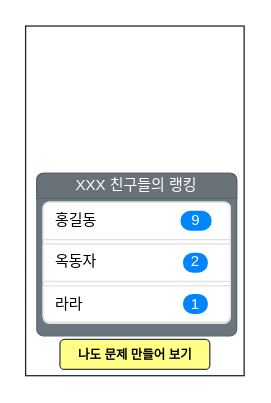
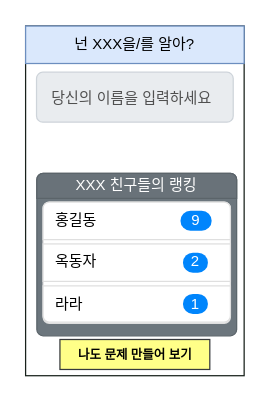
none -> (135, 44)
none -> (135, 97)
(135, 354) -> (135, 354)
